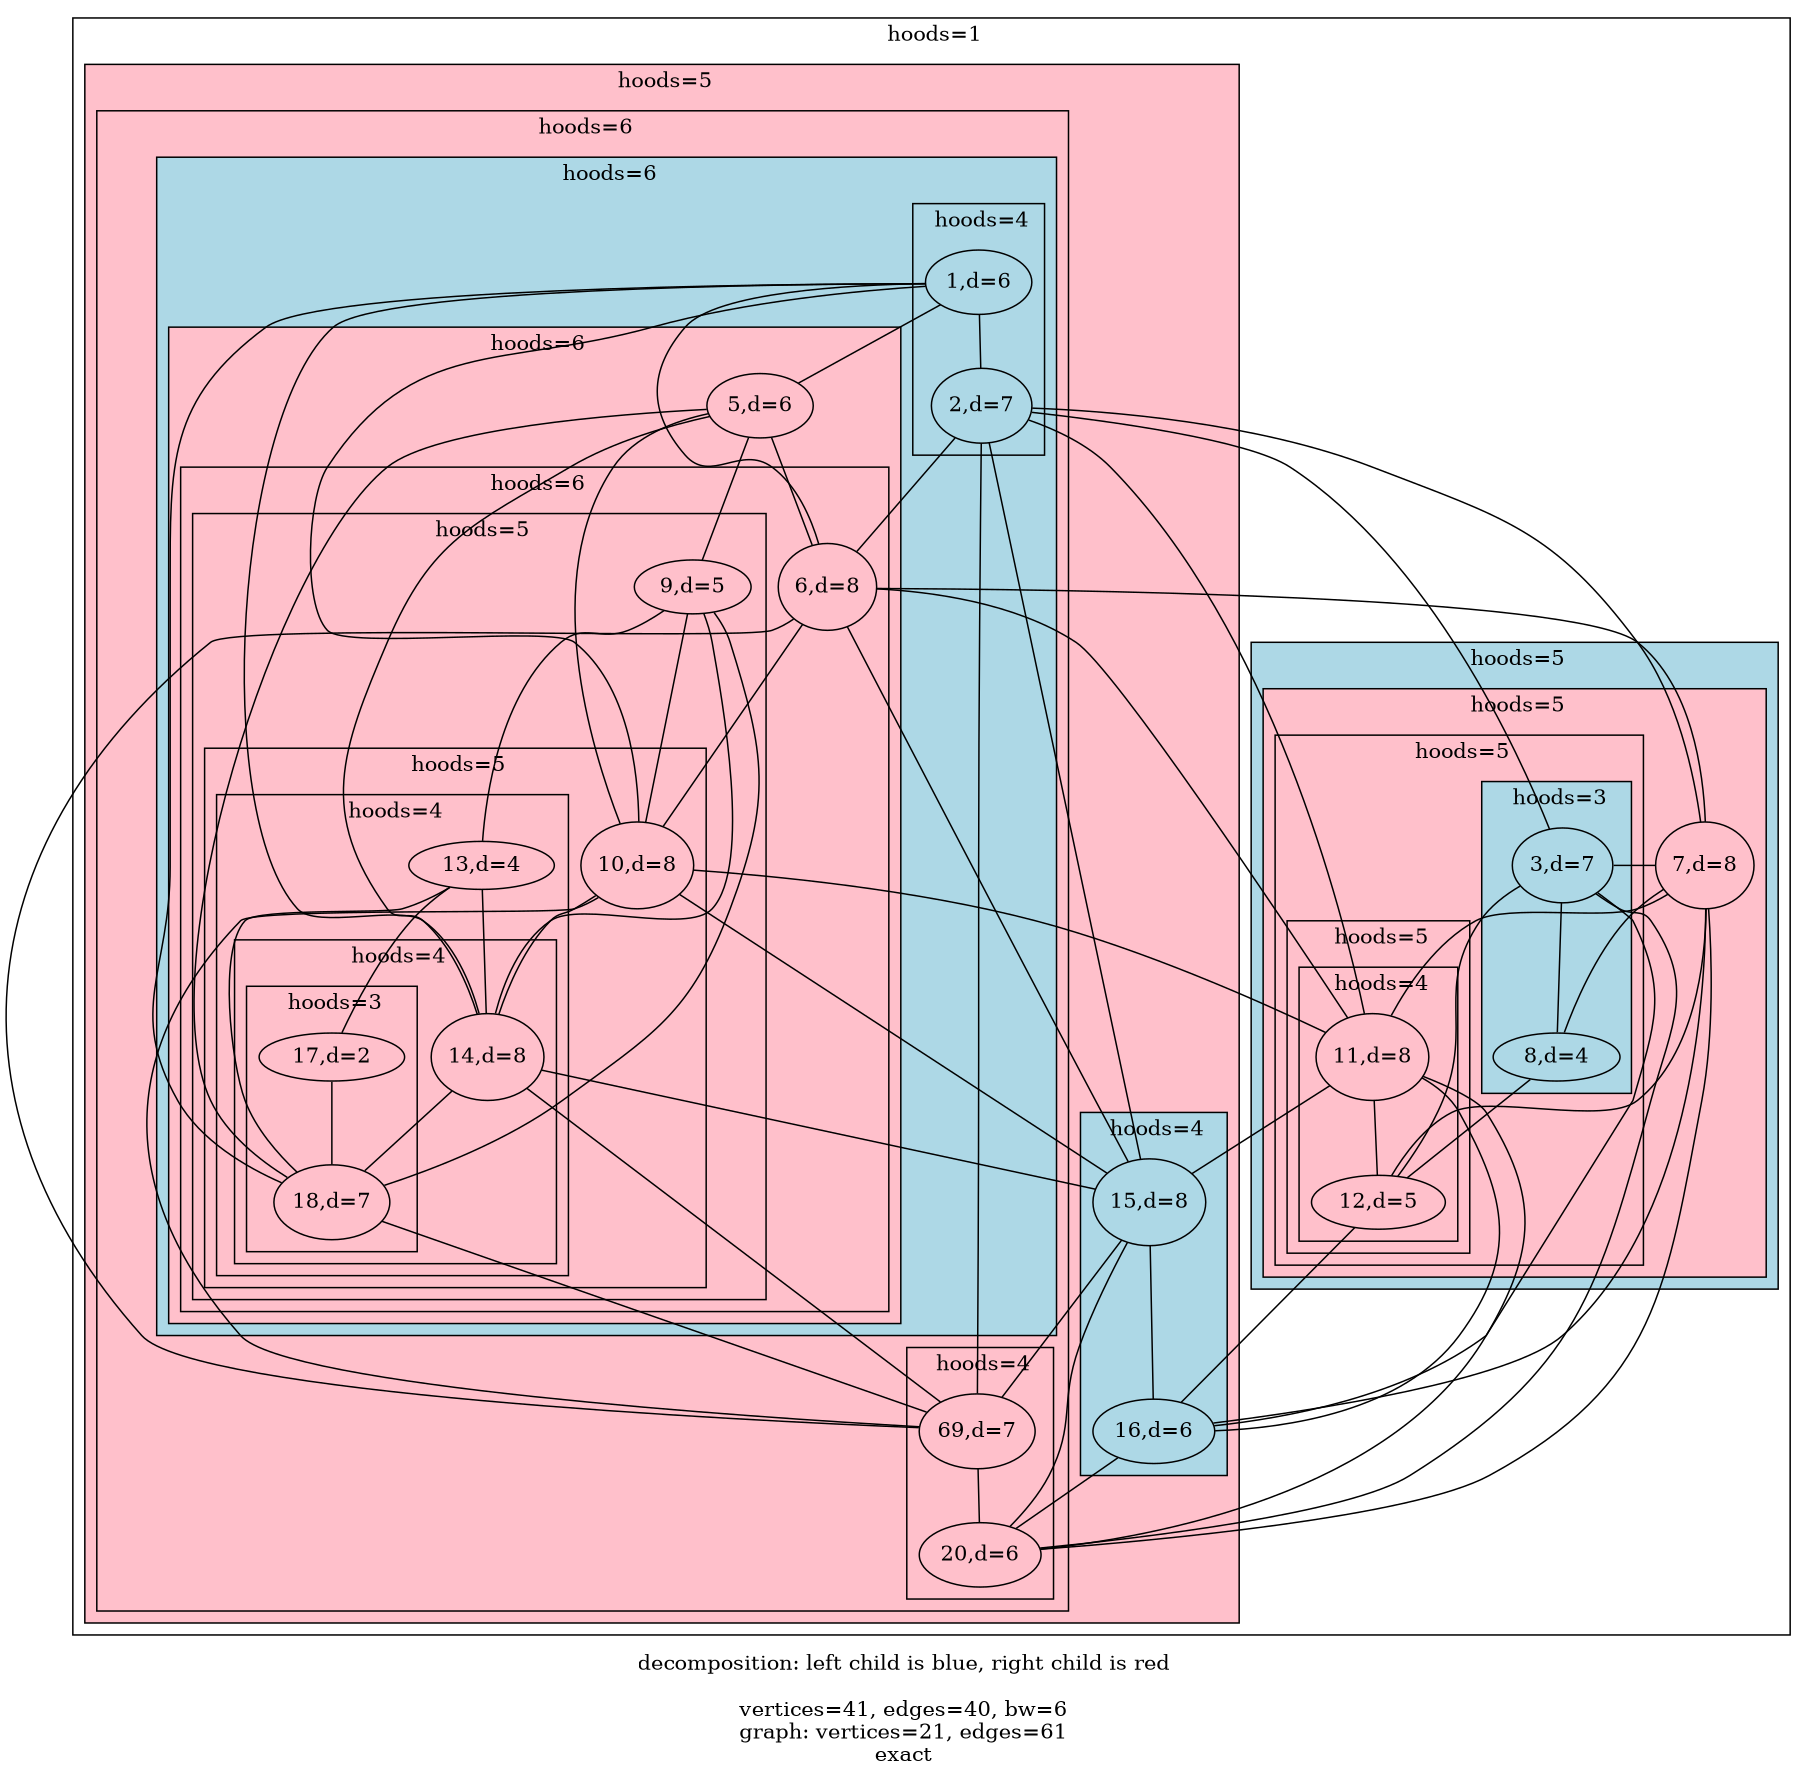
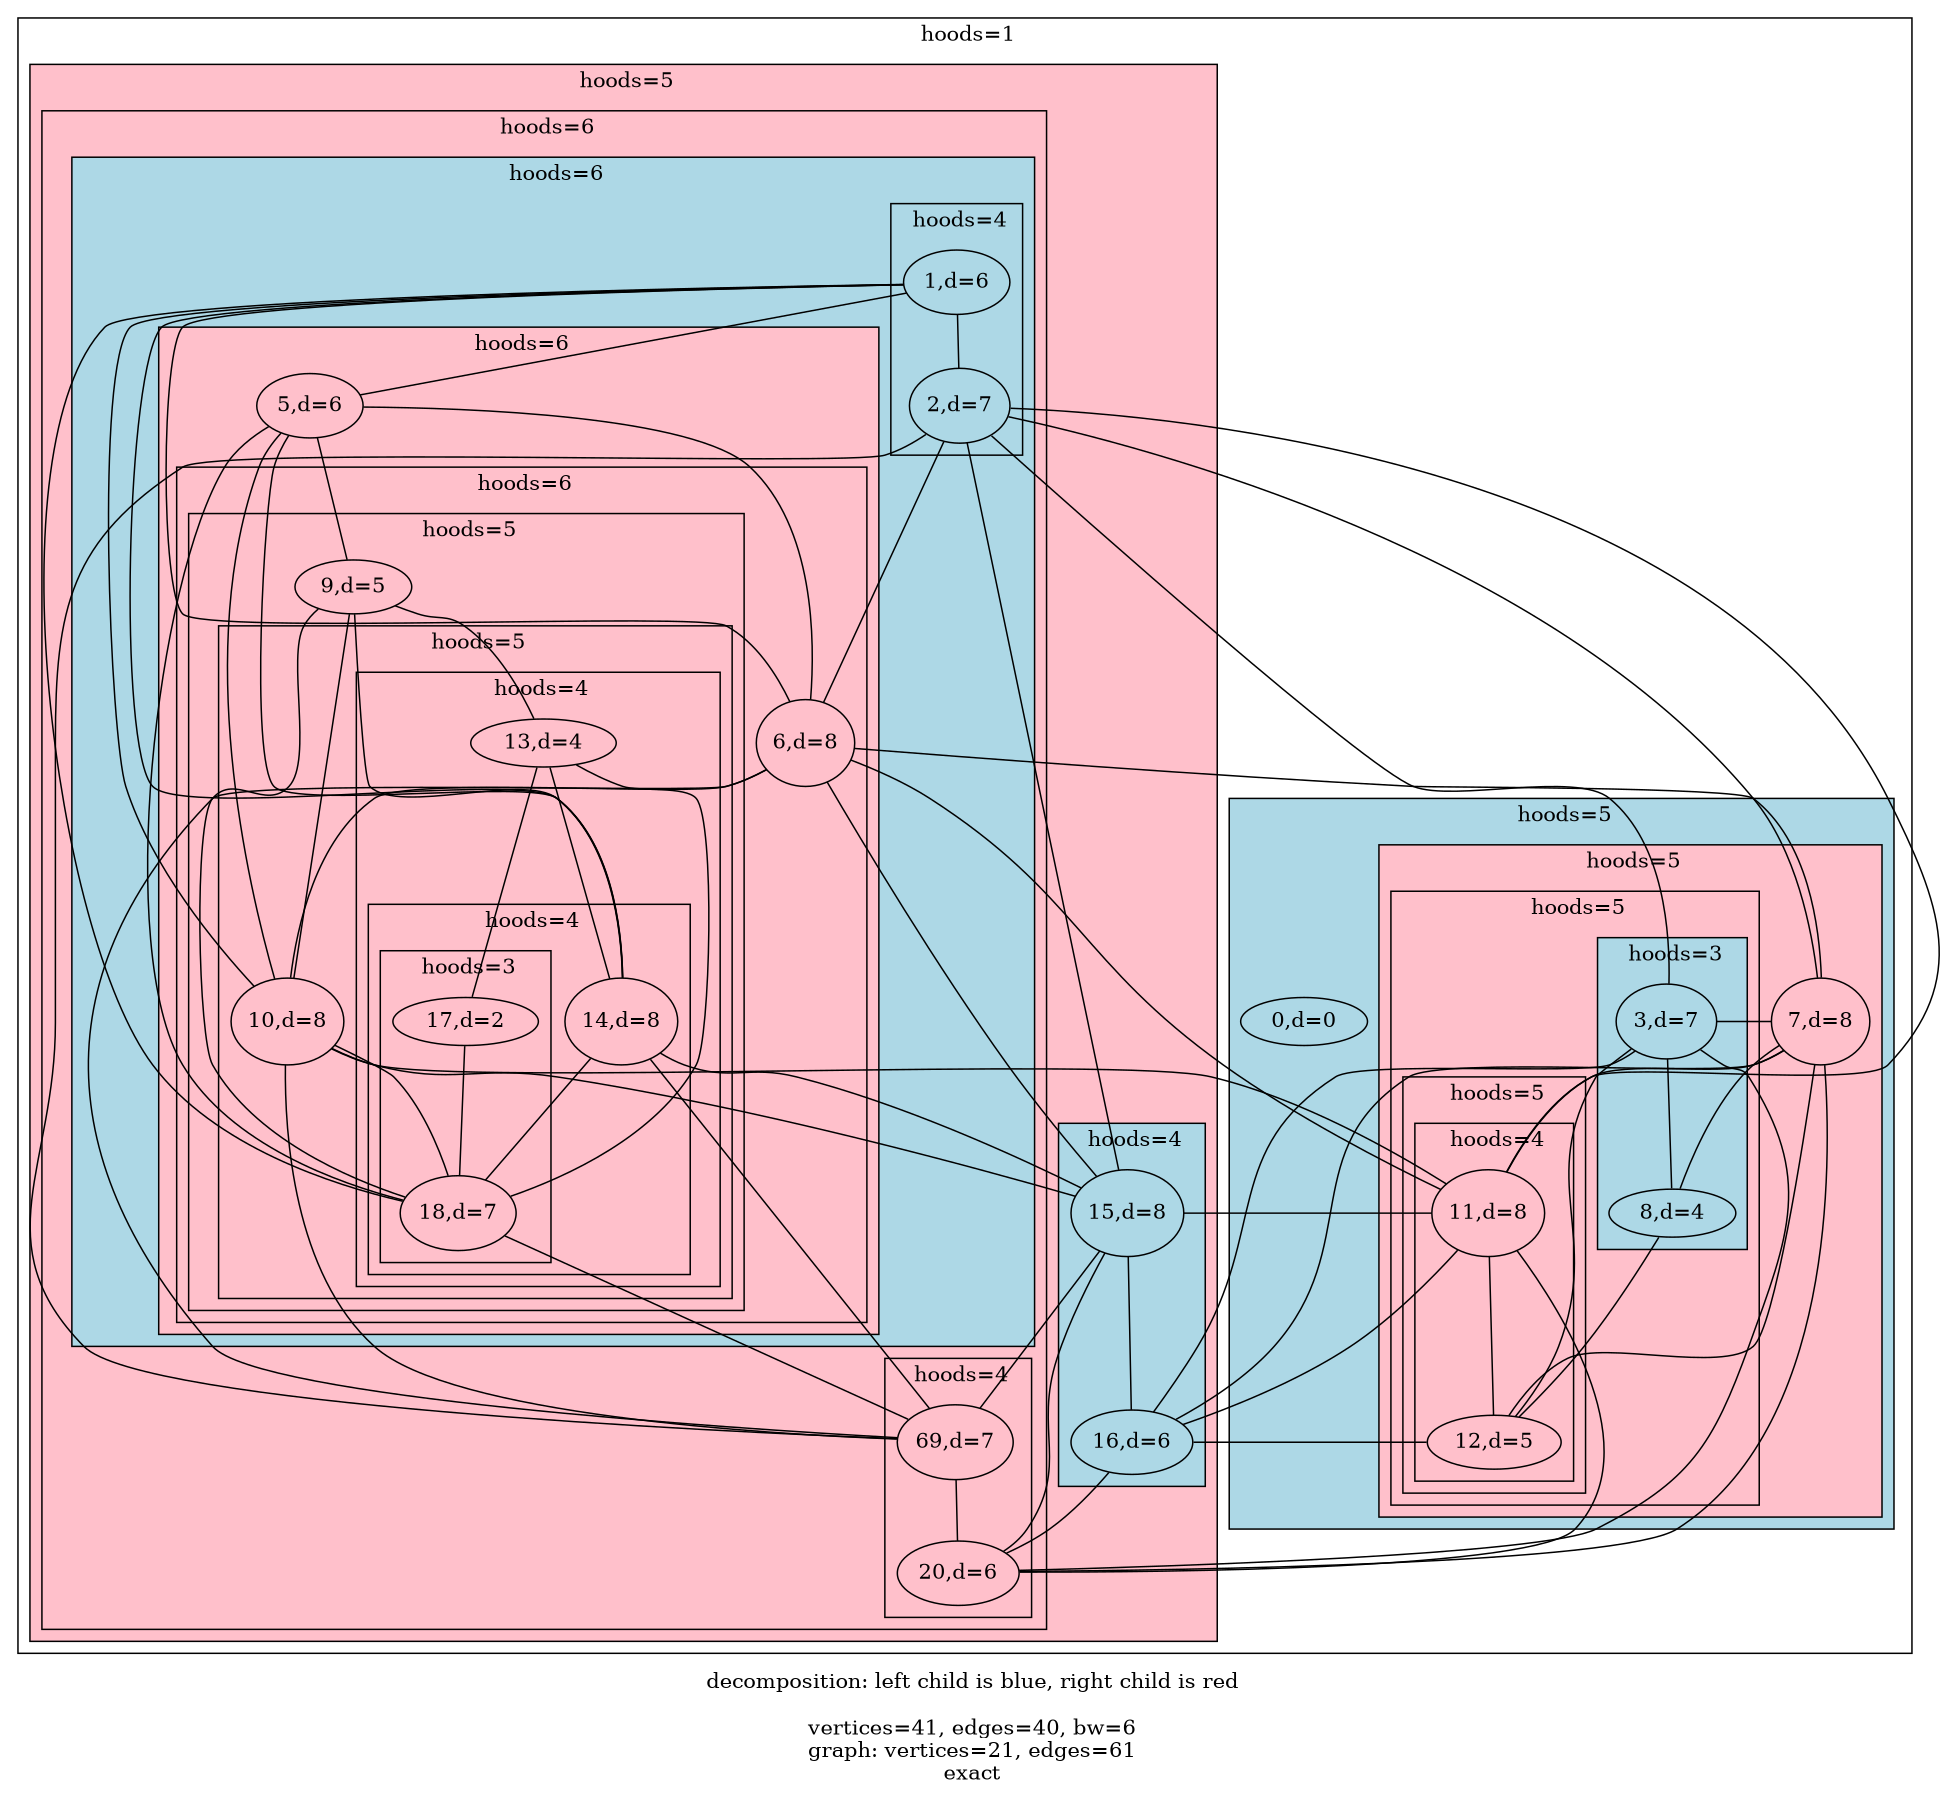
(533, 942) -> (409, 1095)
none -> (1304, 1022)
